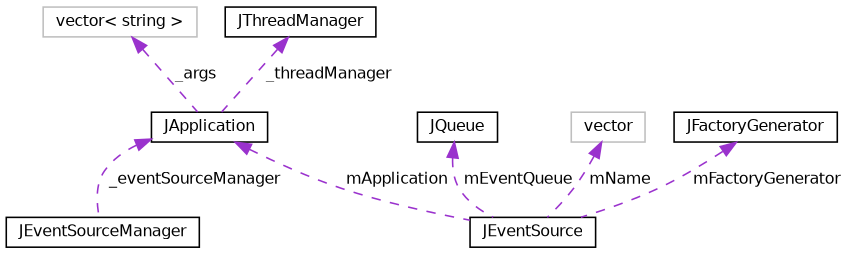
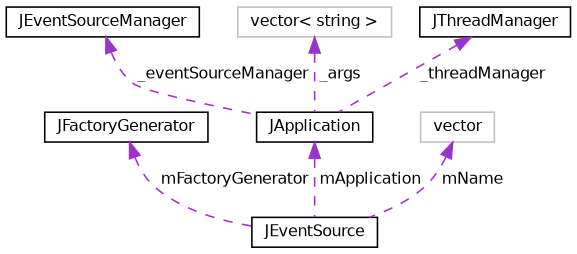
(457, 127) -> none
(103, 173) -> (175, 97)
